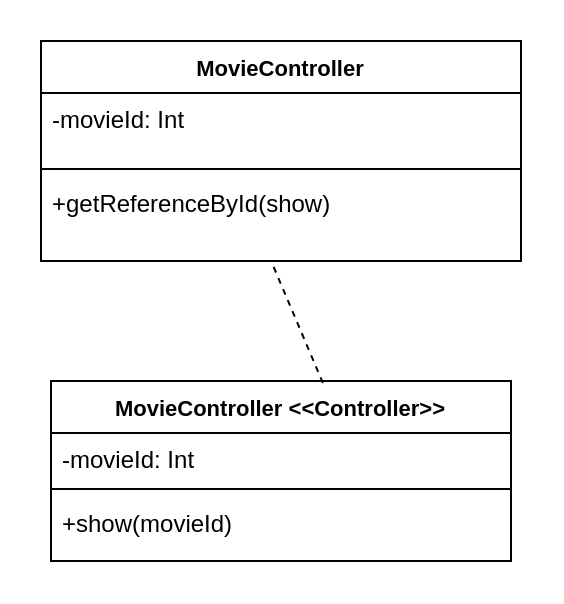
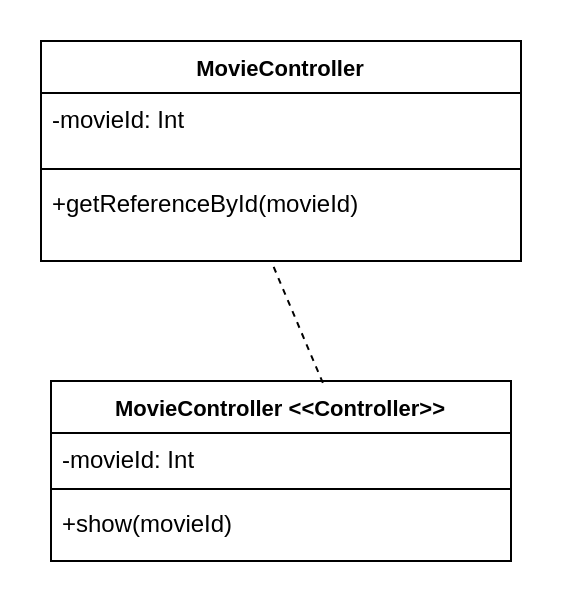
(208, 205) -> (225, 205)
